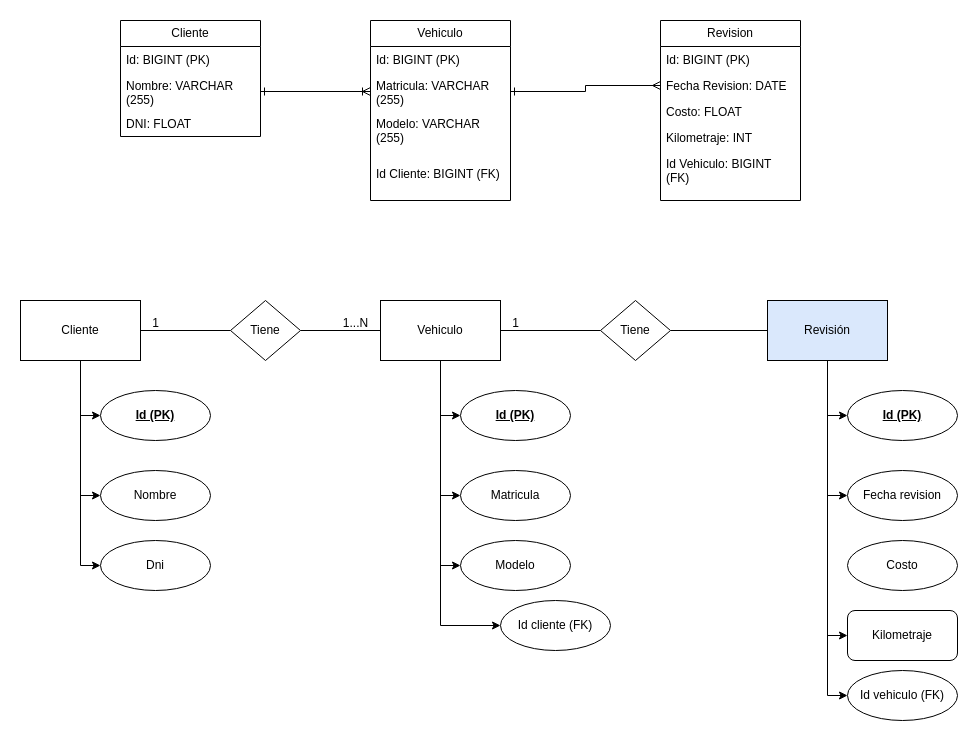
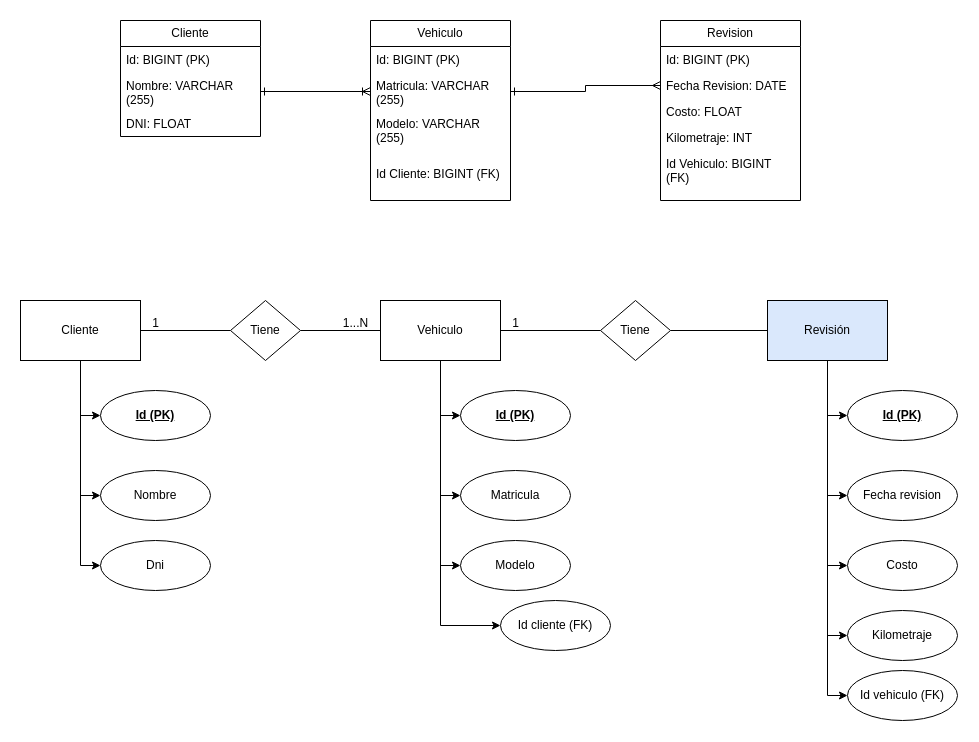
none -> (835, 566)
(903, 636) -> (903, 636)
